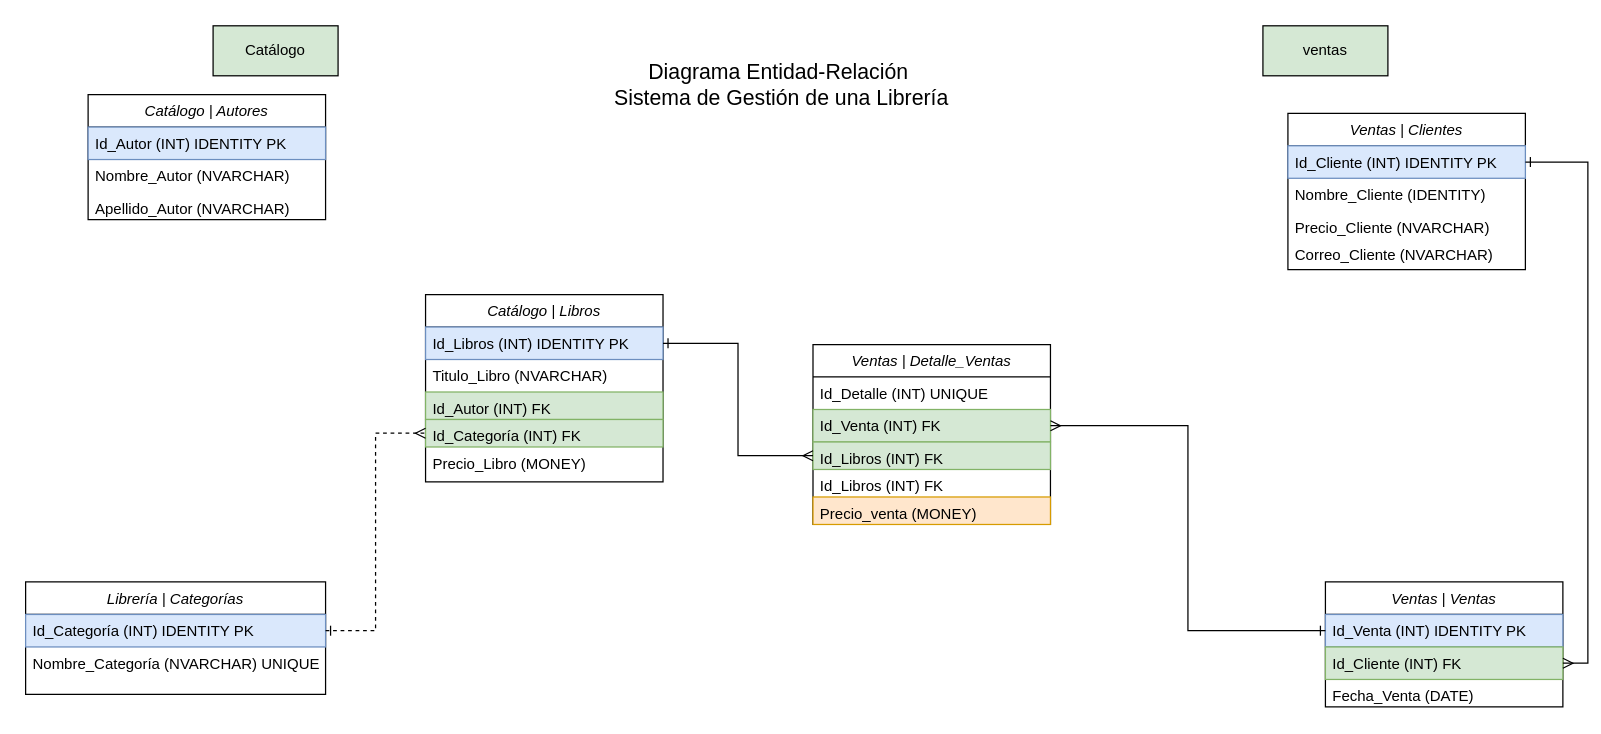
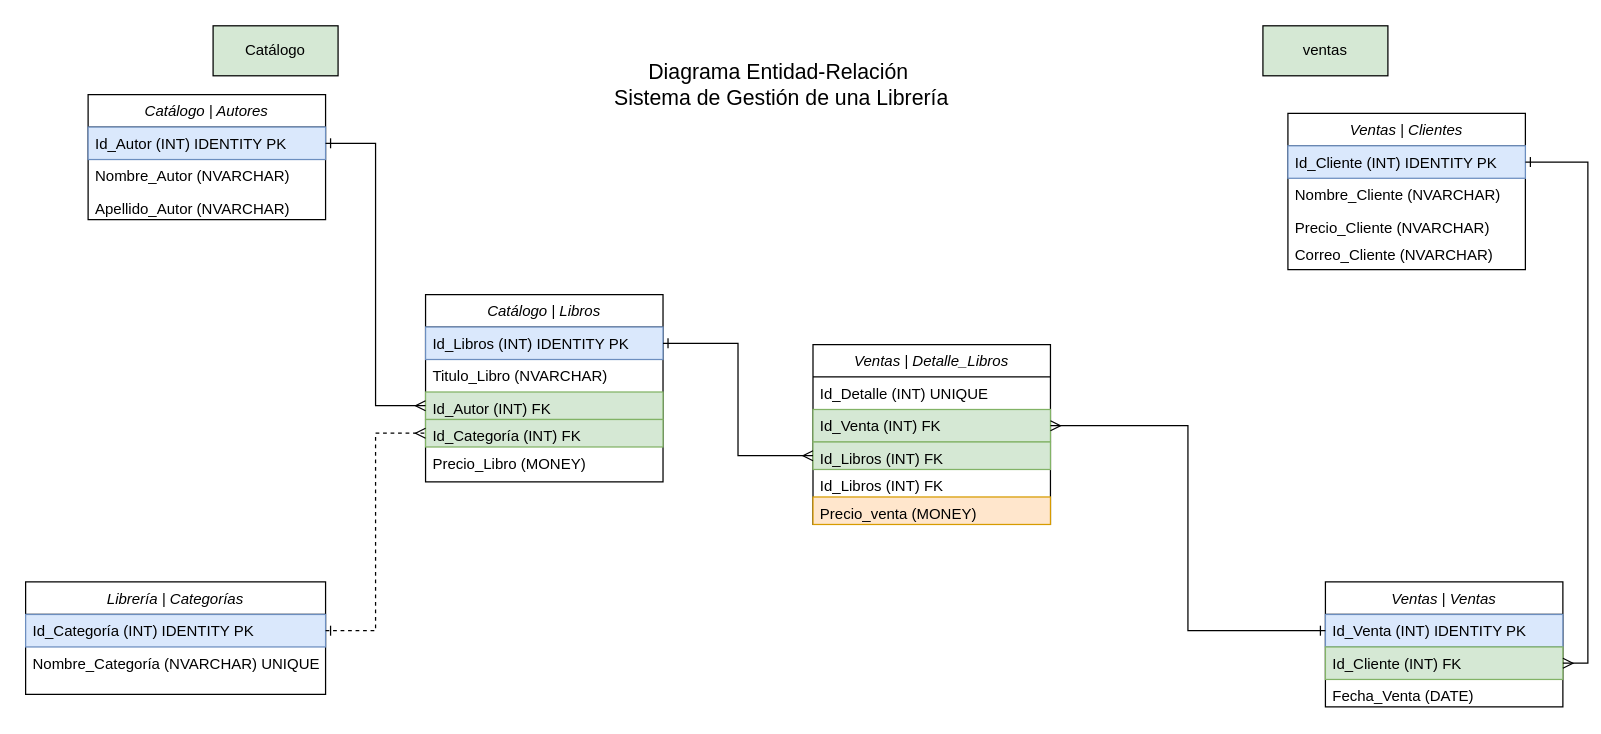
(1394, 195) -> (1394, 195)
none -> (376, 273)
(931, 361) -> (931, 361)
